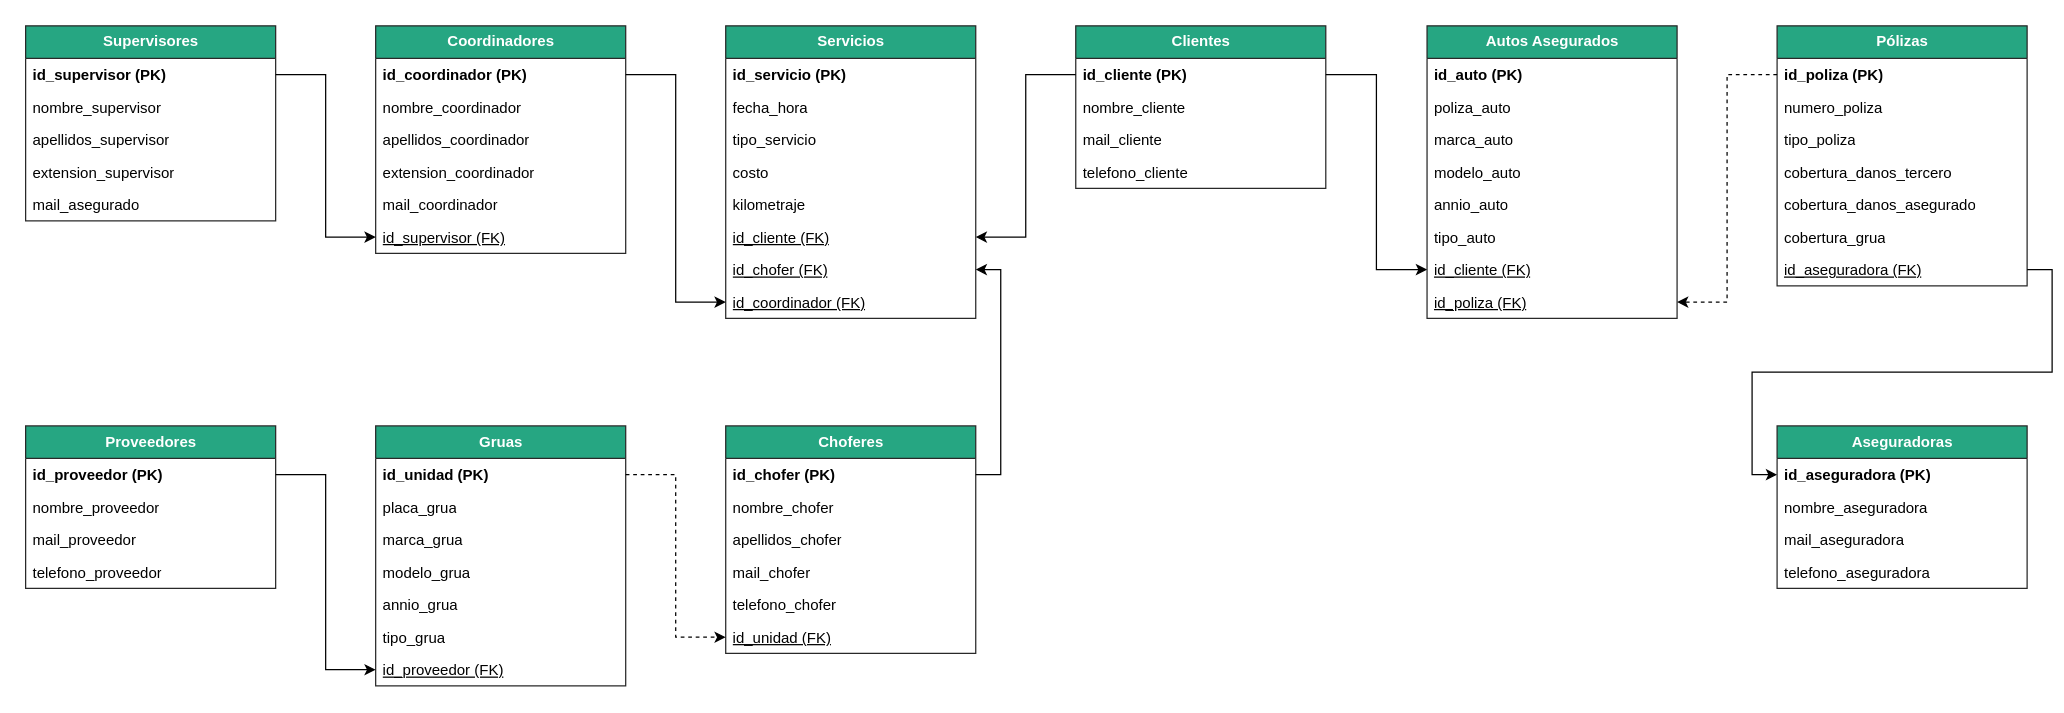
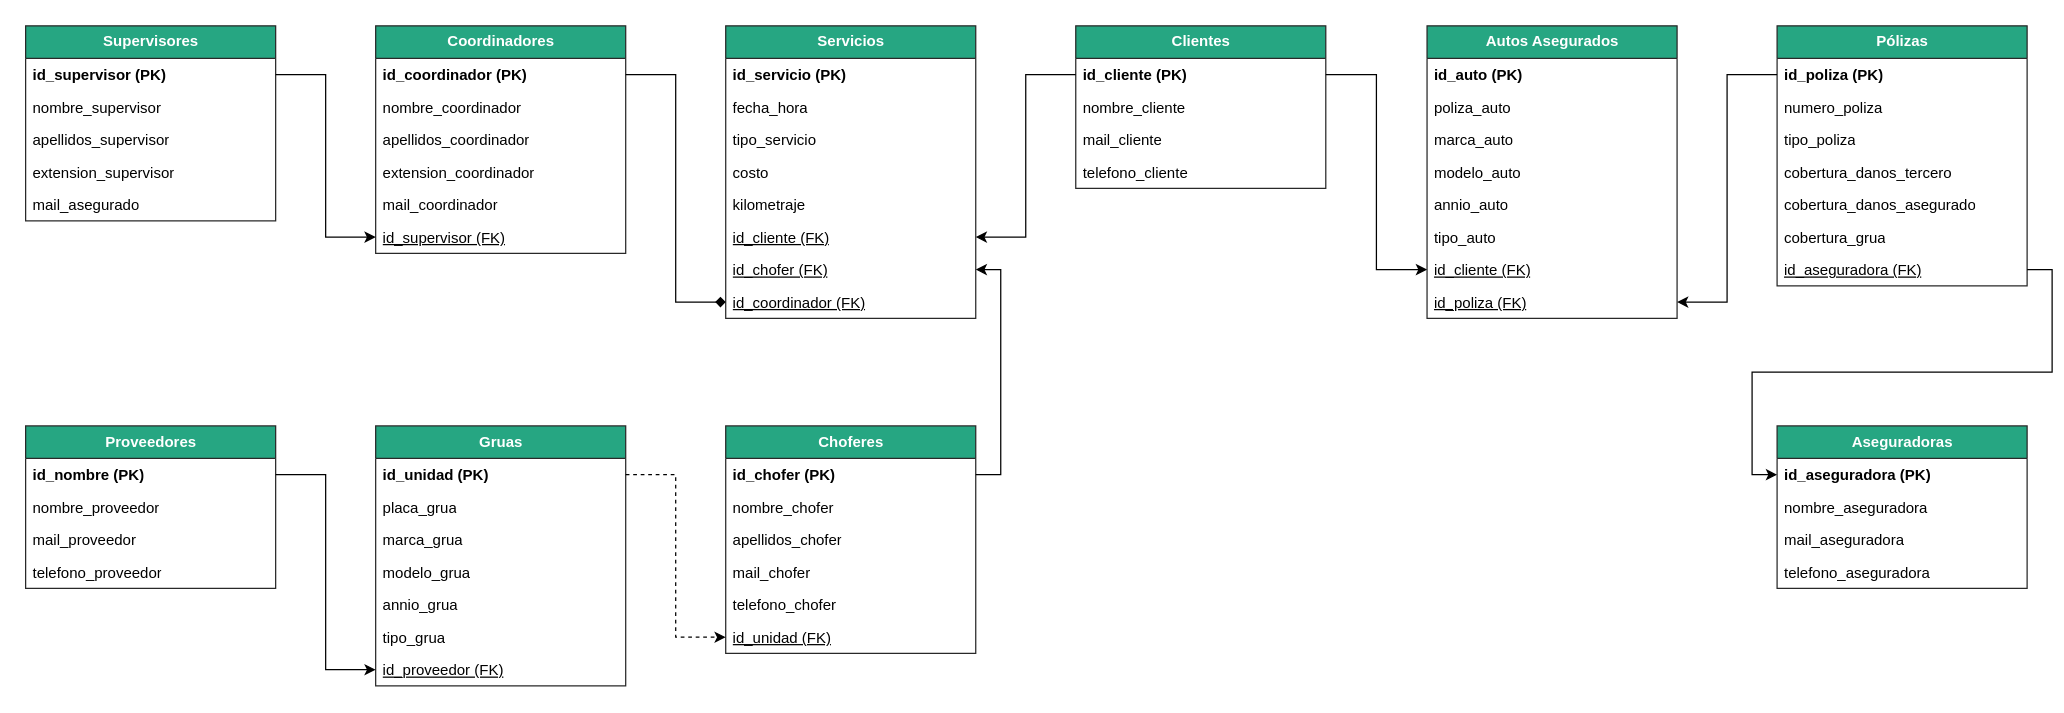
(1727, 184) -> (1727, 184)
(716, 302) -> (715, 302)
(101, 476) -> (88, 476)
